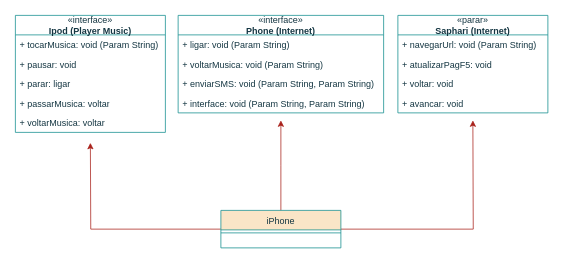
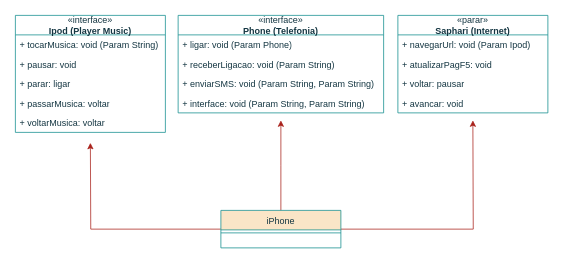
(281, 25) -> (281, 25)
(243, 46) -> (241, 46)
(474, 51) -> (472, 46)
(260, 65) -> (267, 65)
(432, 85) -> (438, 85)
